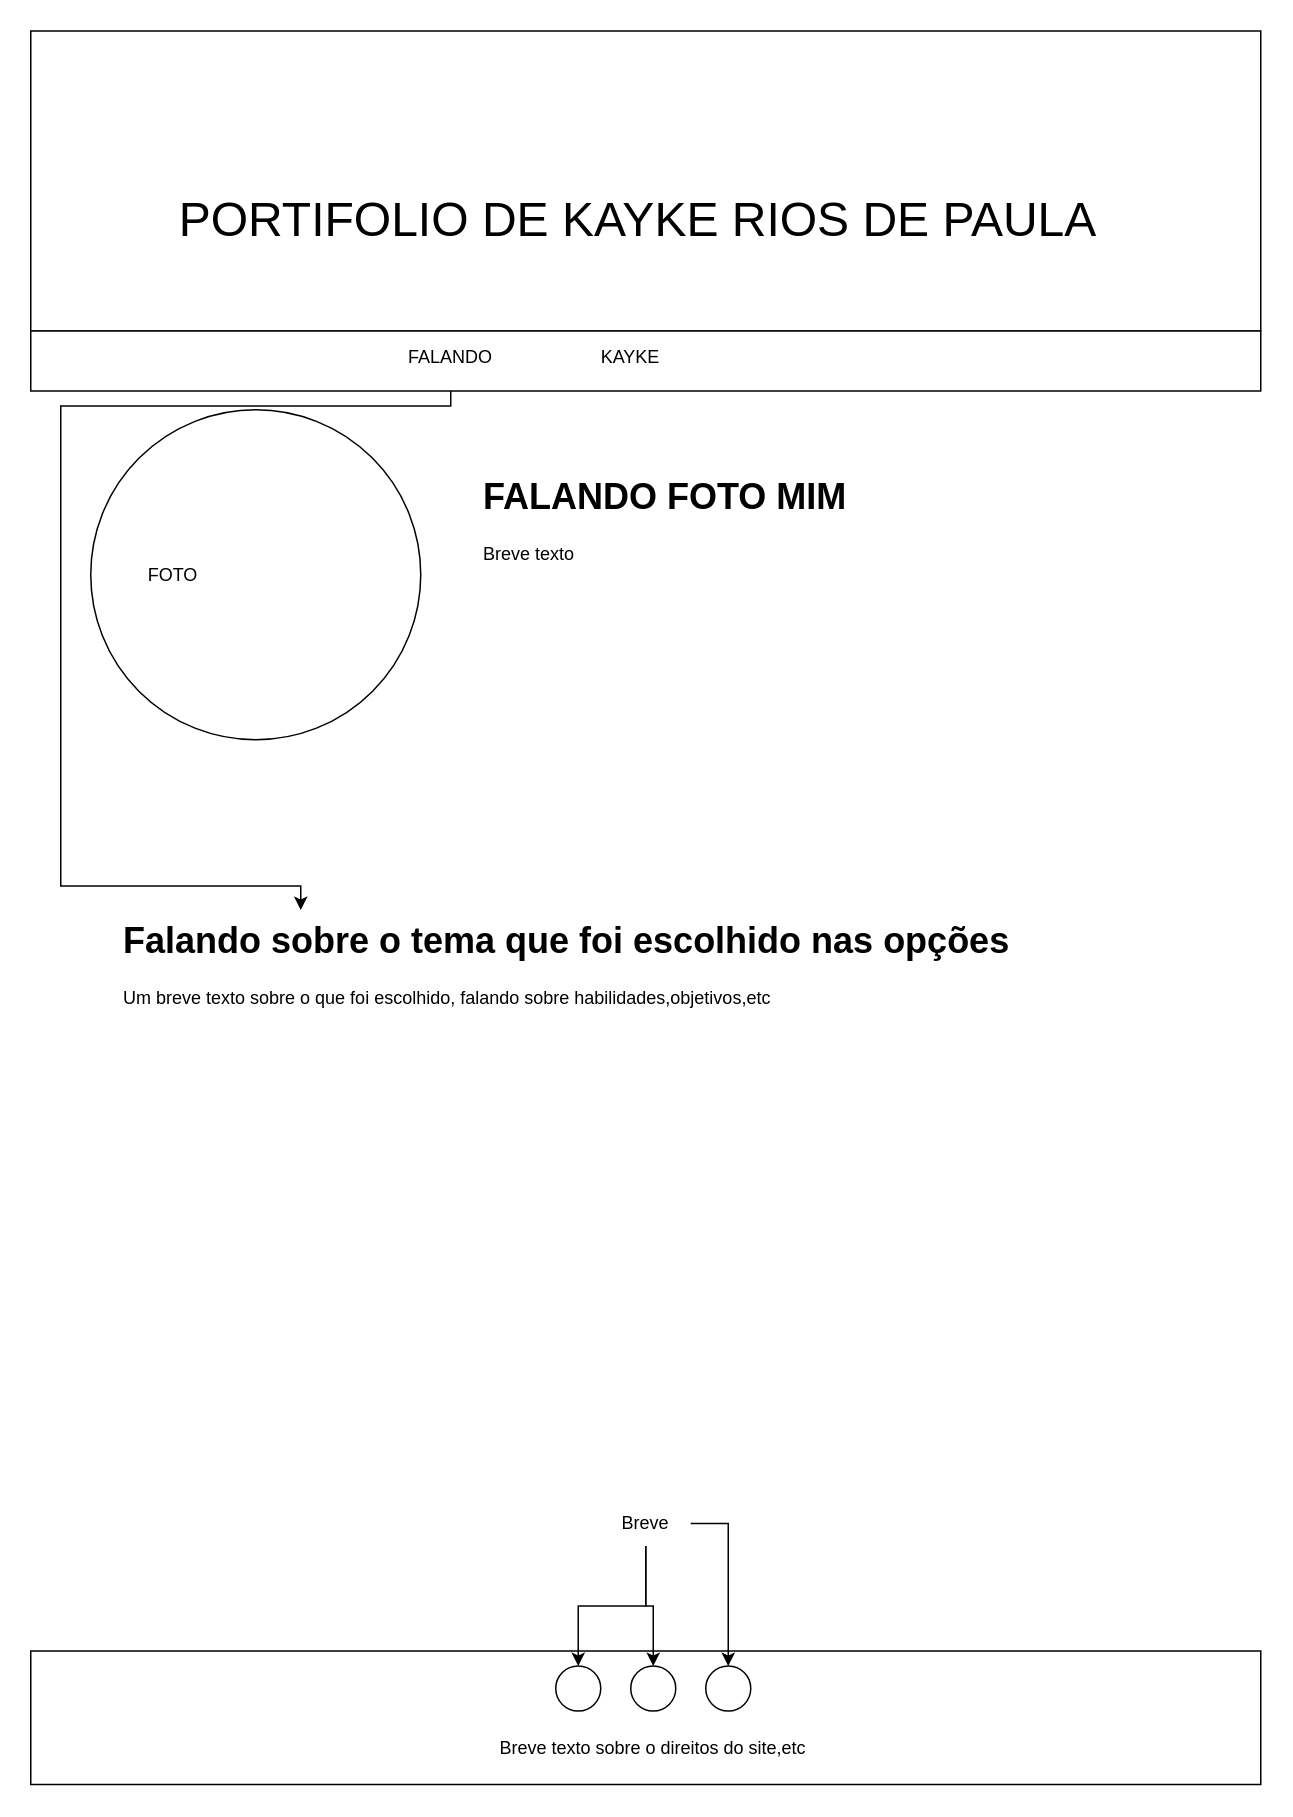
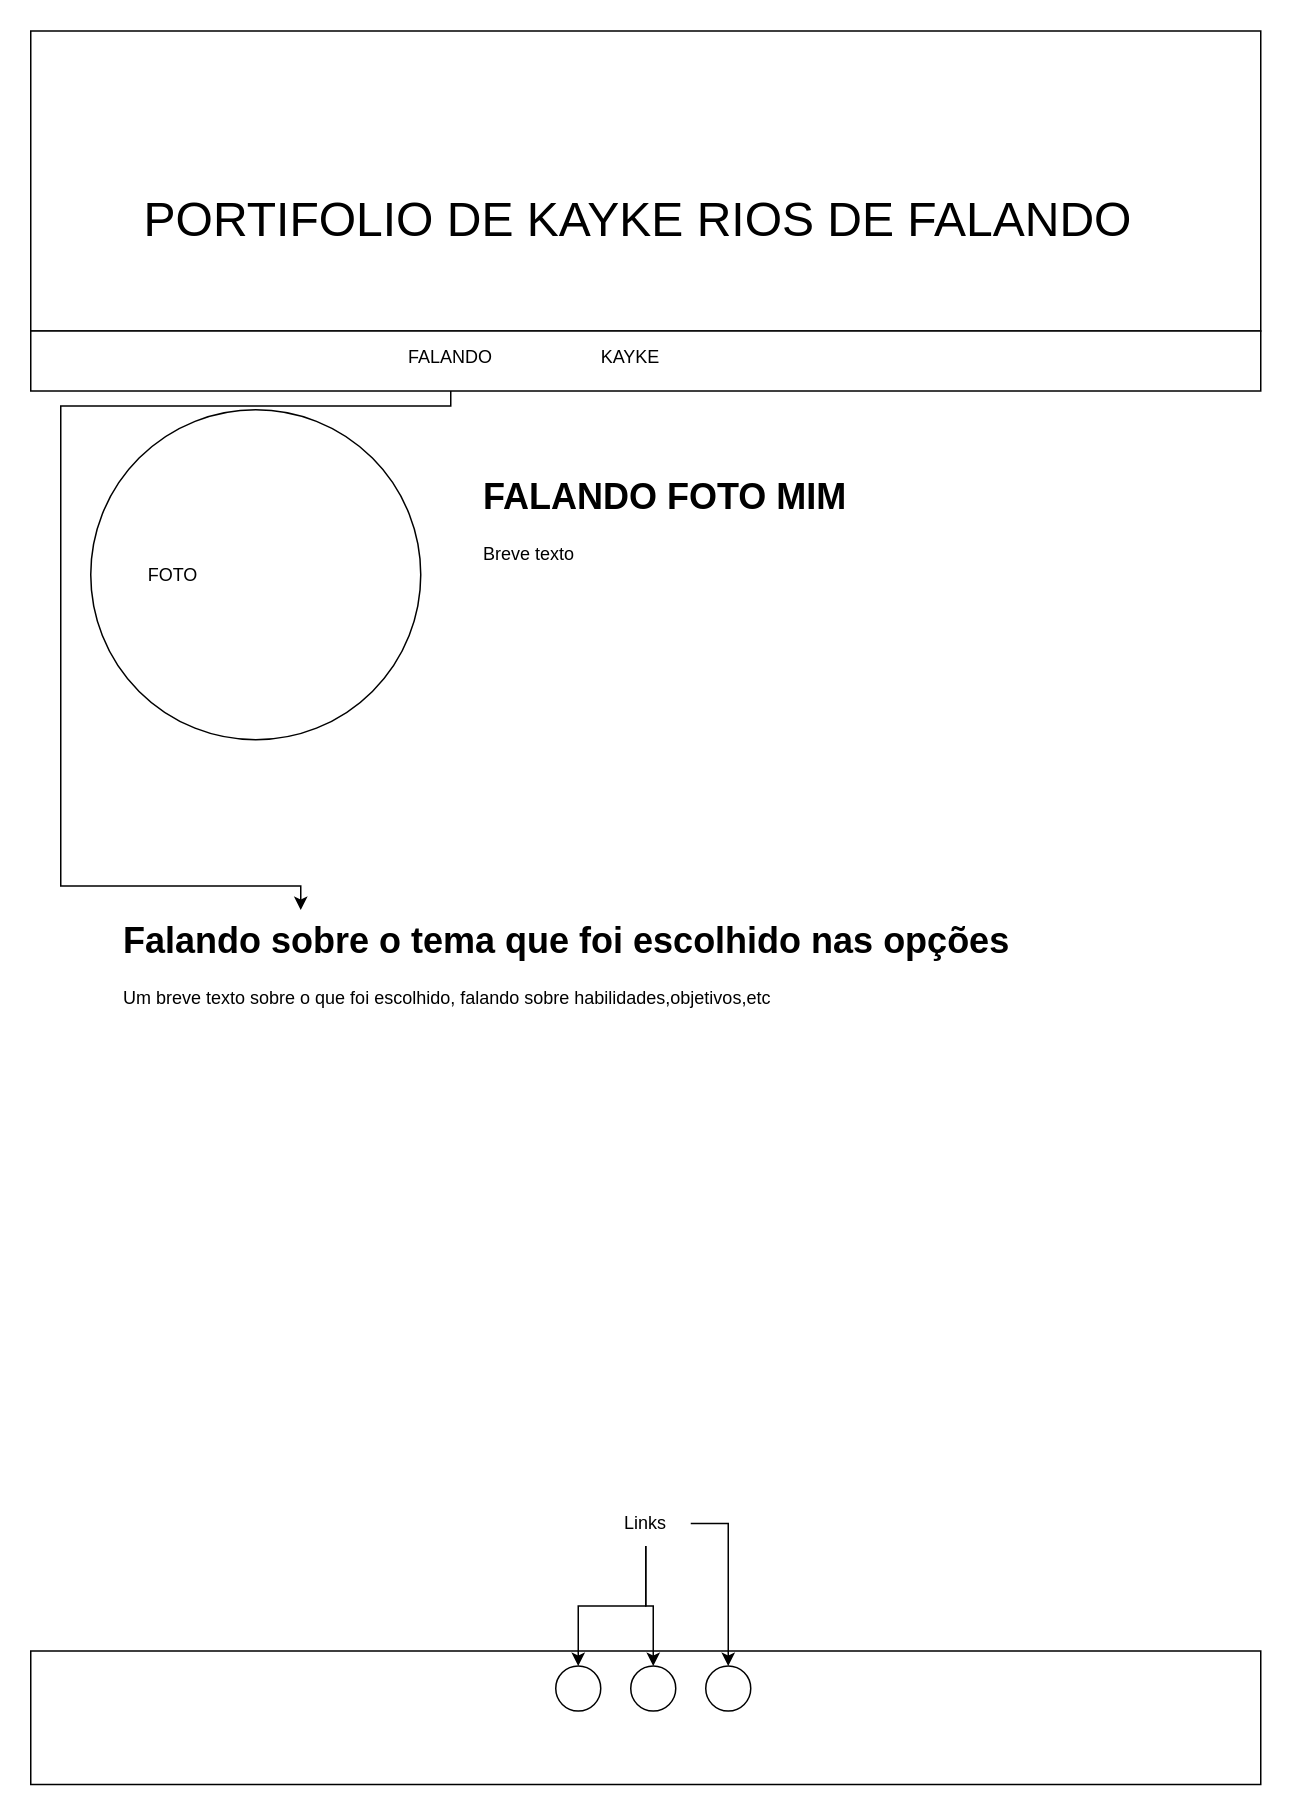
(638, 220) -> (638, 220)
(646, 1523) -> (646, 1523)
(653, 1748) -> none
